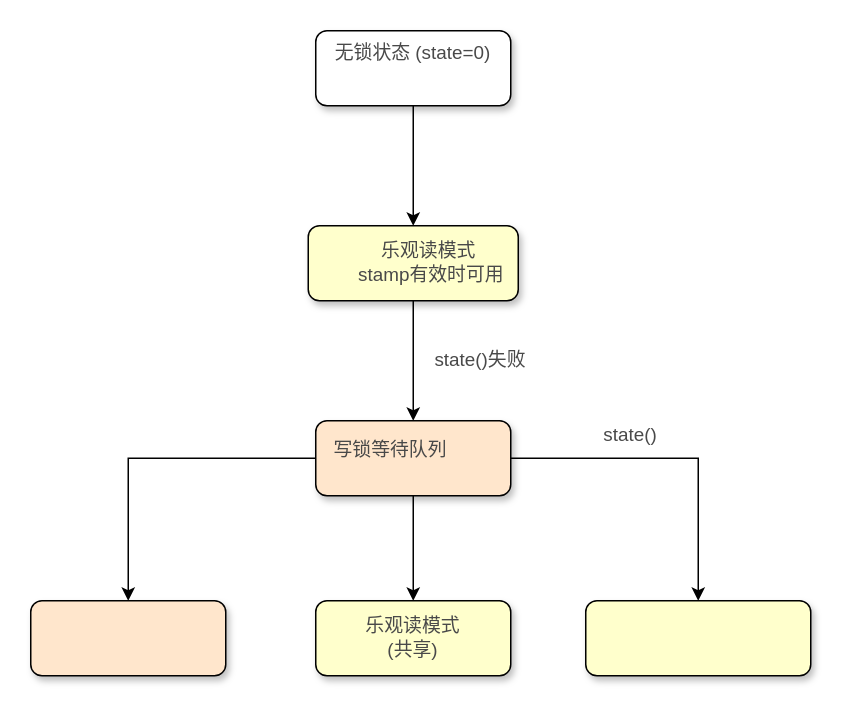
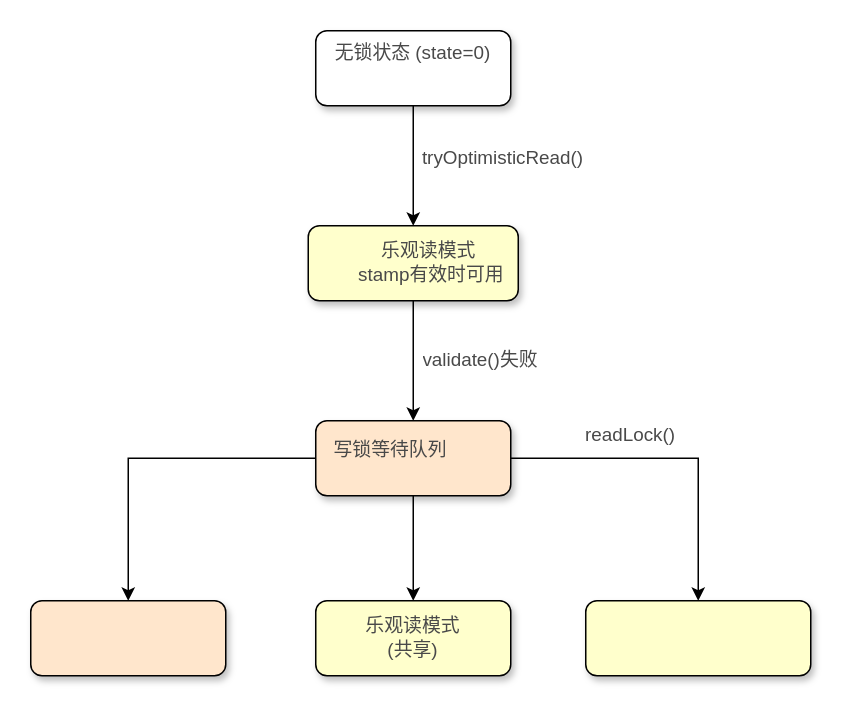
none -> (503, 158)
(481, 361) -> (481, 361)
(631, 436) -> (631, 436)
